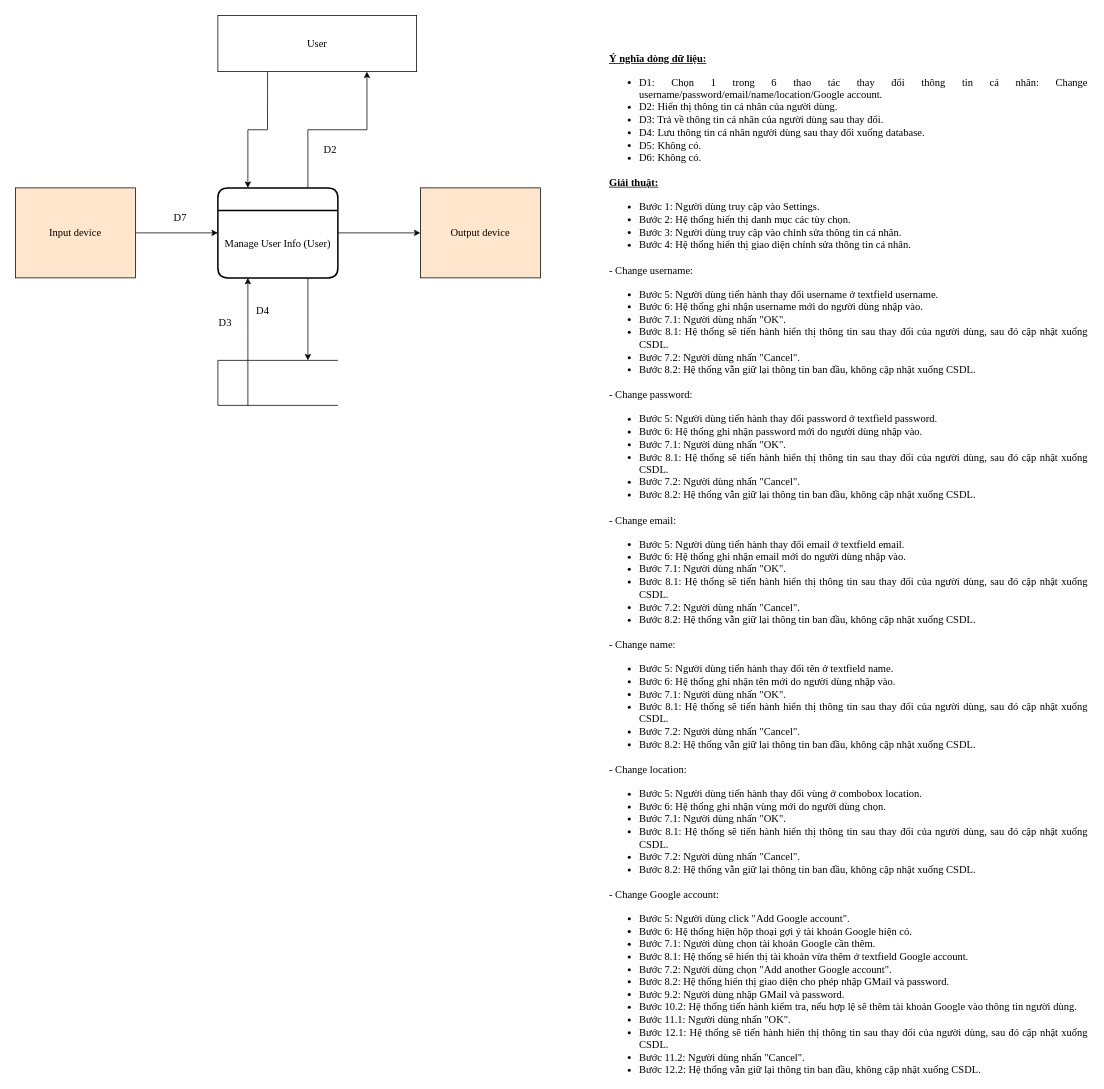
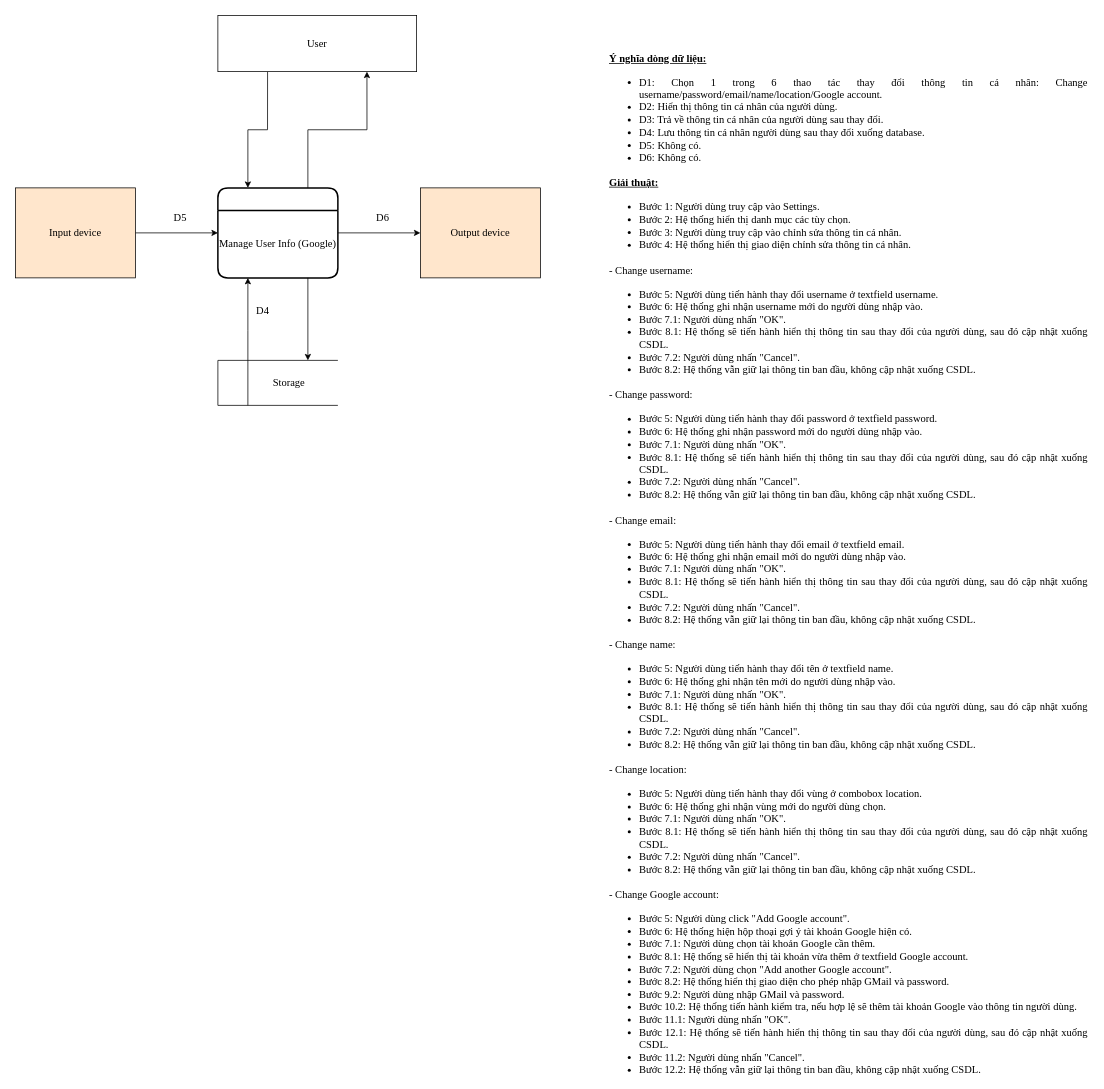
(330, 150) -> none
(180, 218) -> (180, 218)
none -> (383, 218)
(278, 244) -> (278, 244)
(225, 323) -> none
none -> (289, 383)
